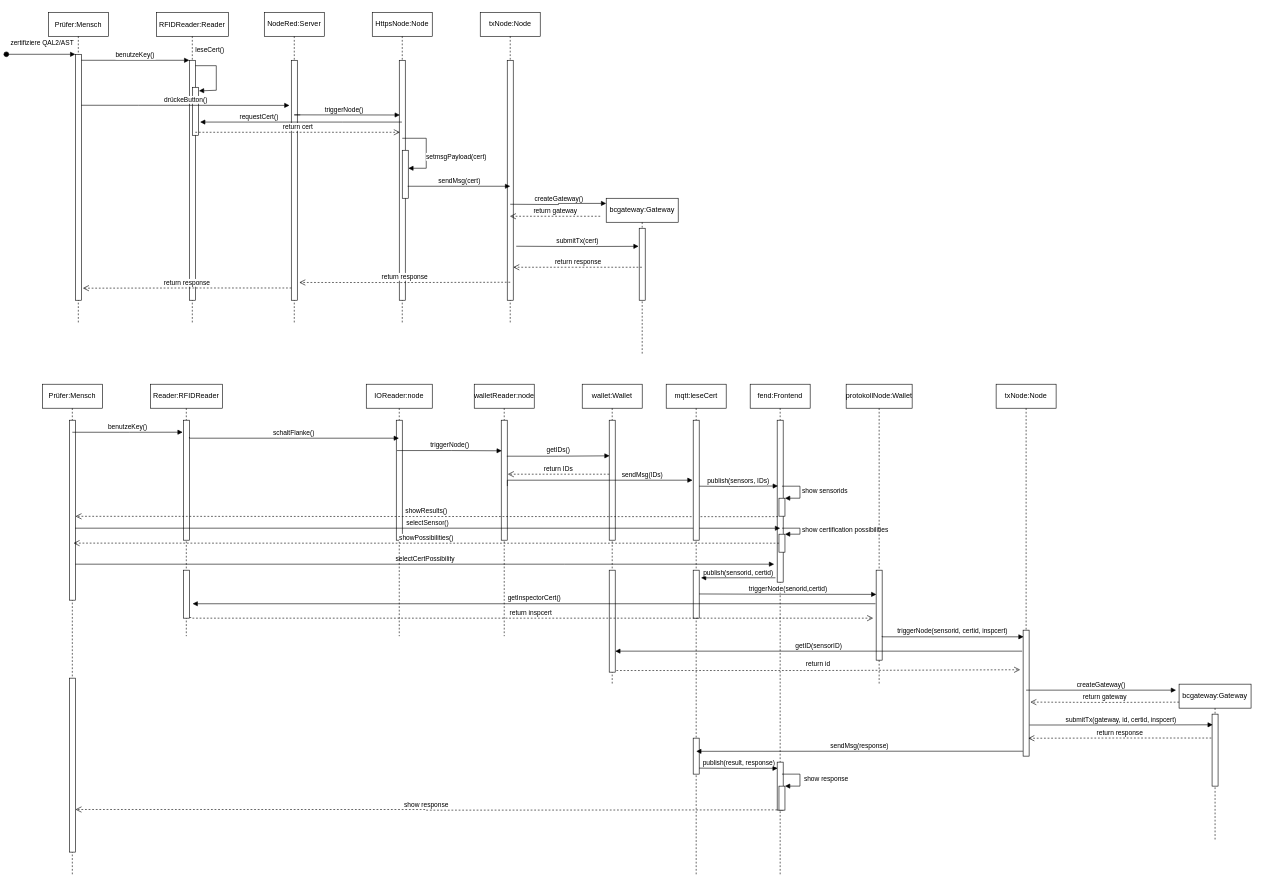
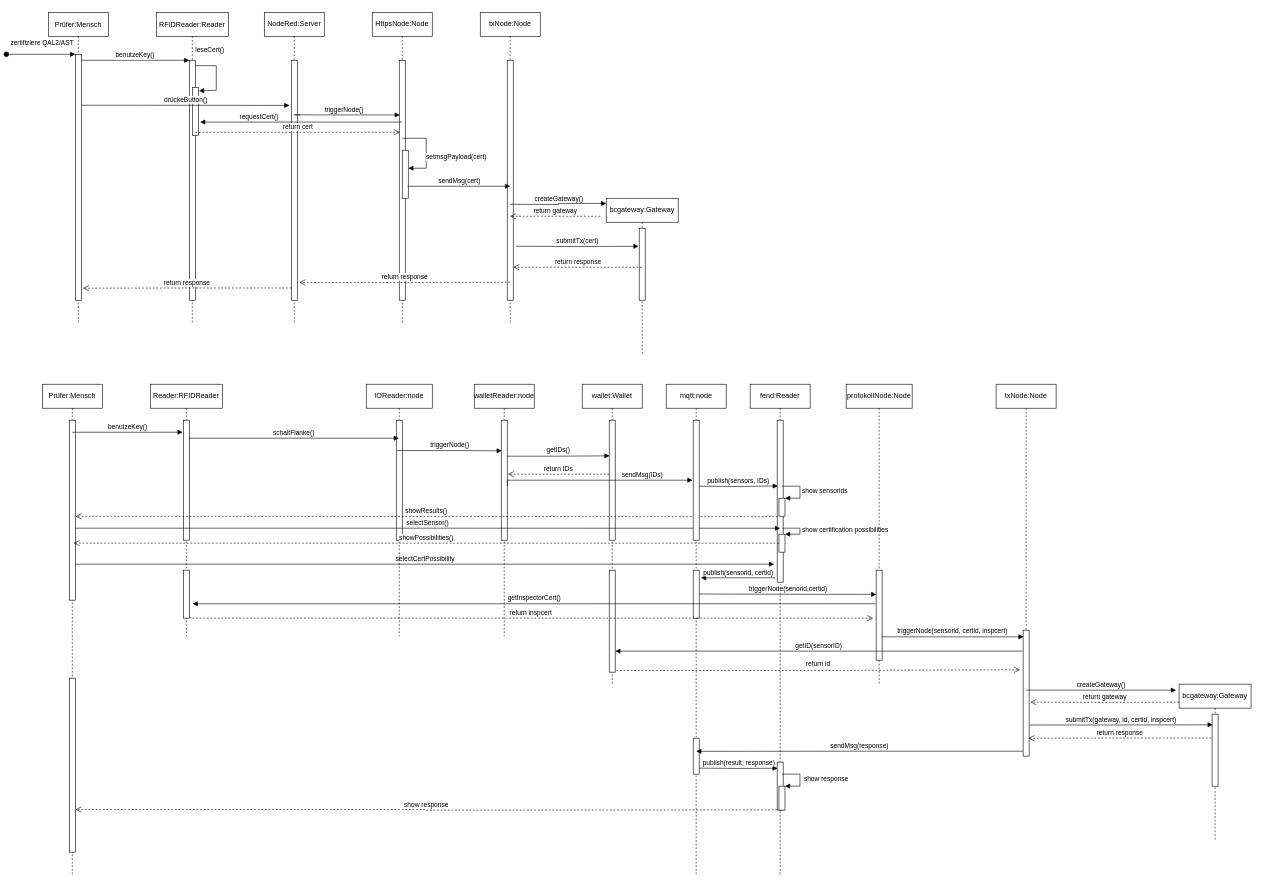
(696, 396) -> (696, 396)
(780, 396) -> (780, 396)
(879, 396) -> (879, 396)
